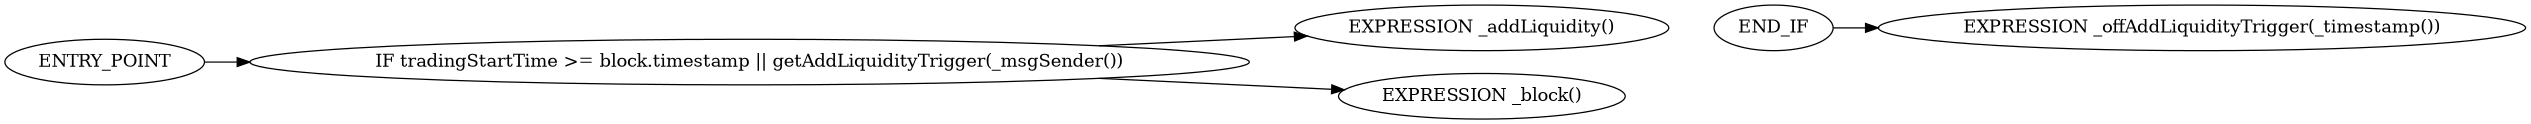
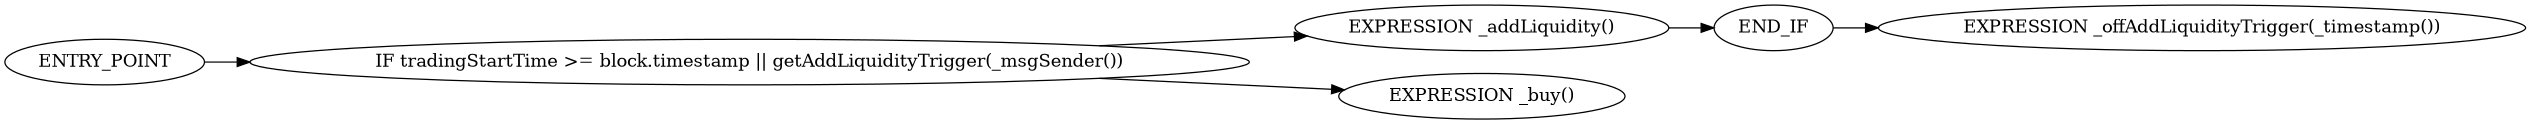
none -> (1685, 28)
(1482, 96) -> (1482, 96)
